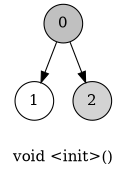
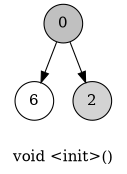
(34, 101) -> (34, 101)
